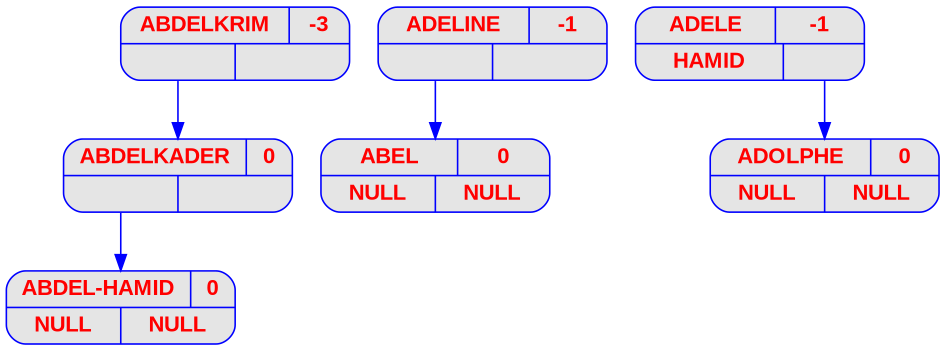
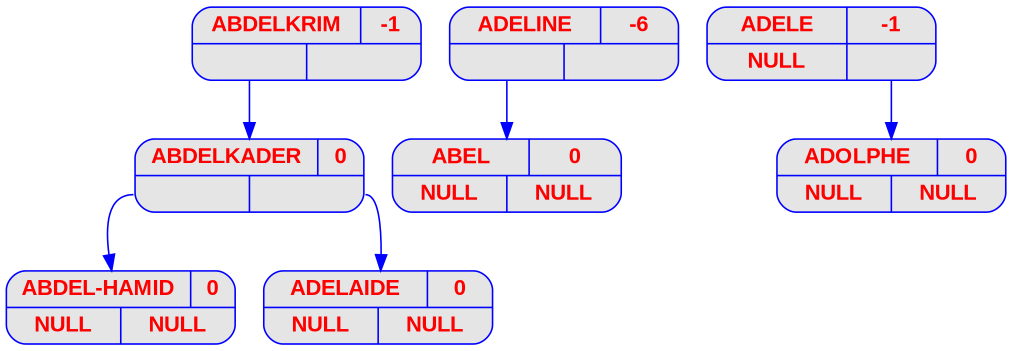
(319, 25) -> (391, 25)
(568, 25) -> (640, 25)
(709, 61) -> (777, 61)
none -> (378, 307)
